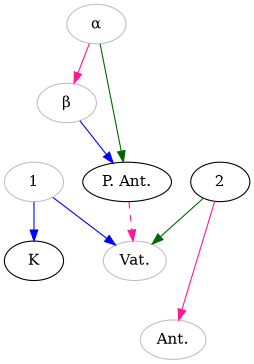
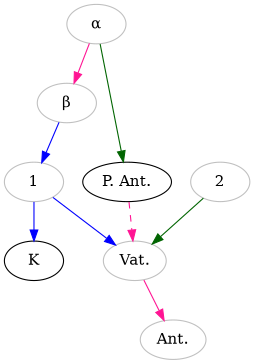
(93, 137) -> (53, 137)
(220, 182) -> (220, 182)
(198, 255) -> (151, 295)
